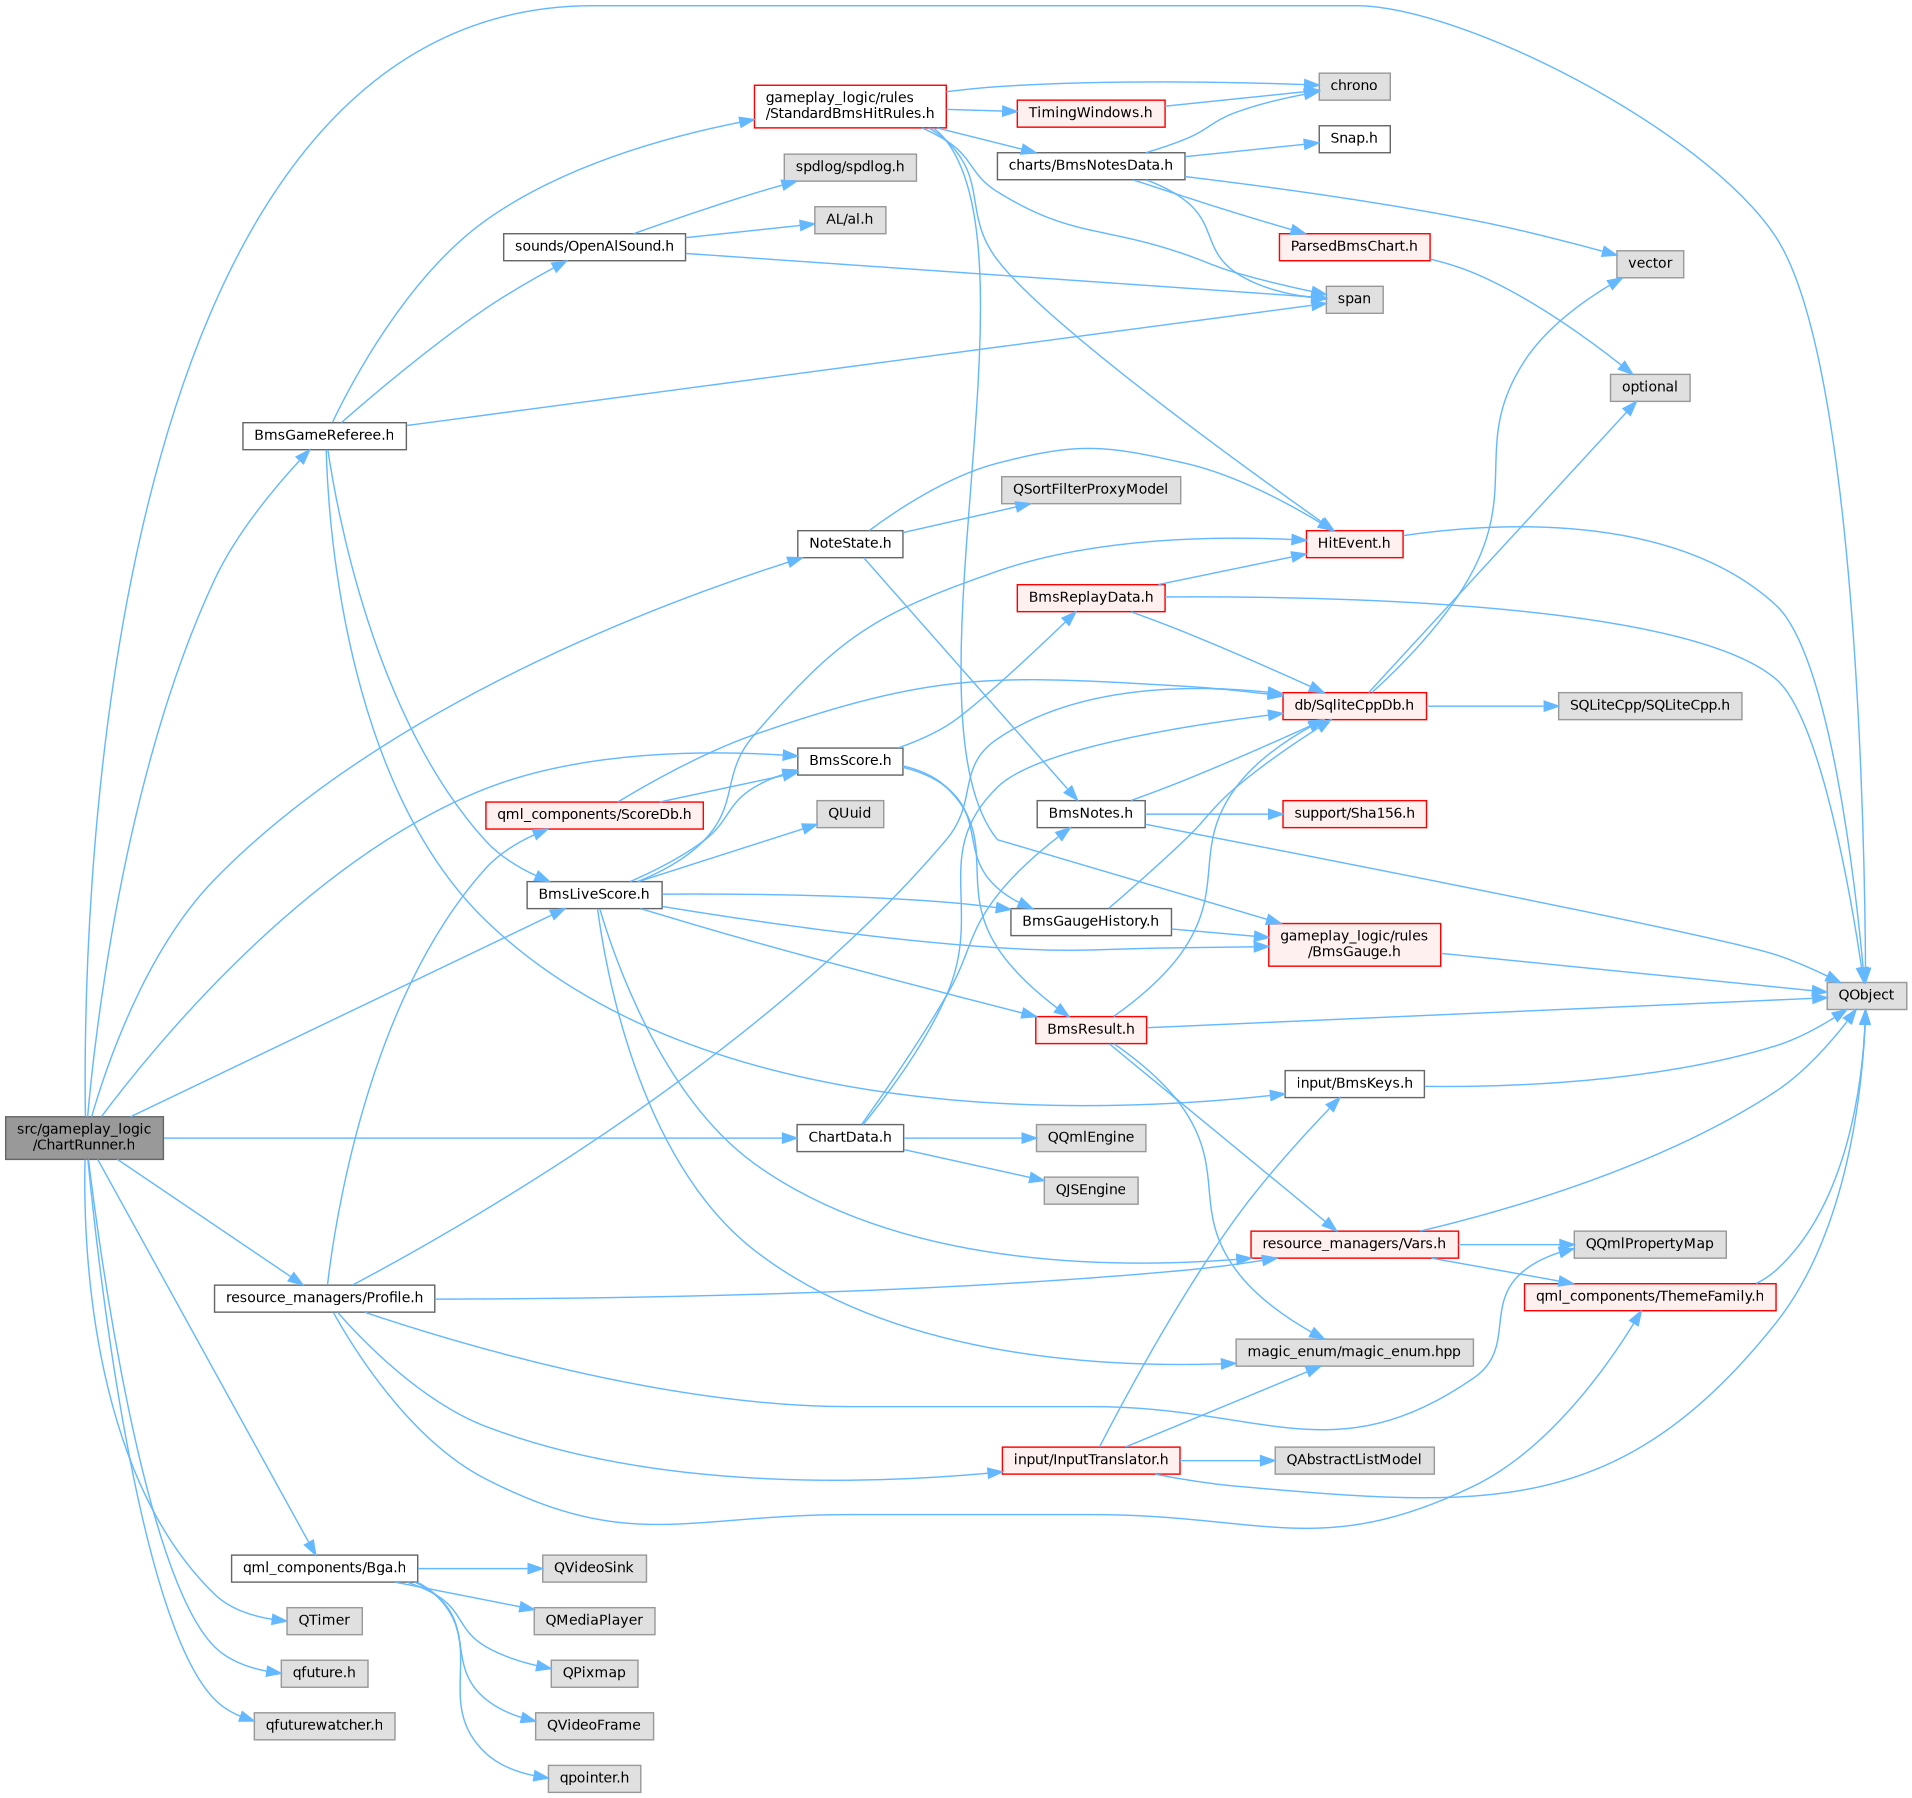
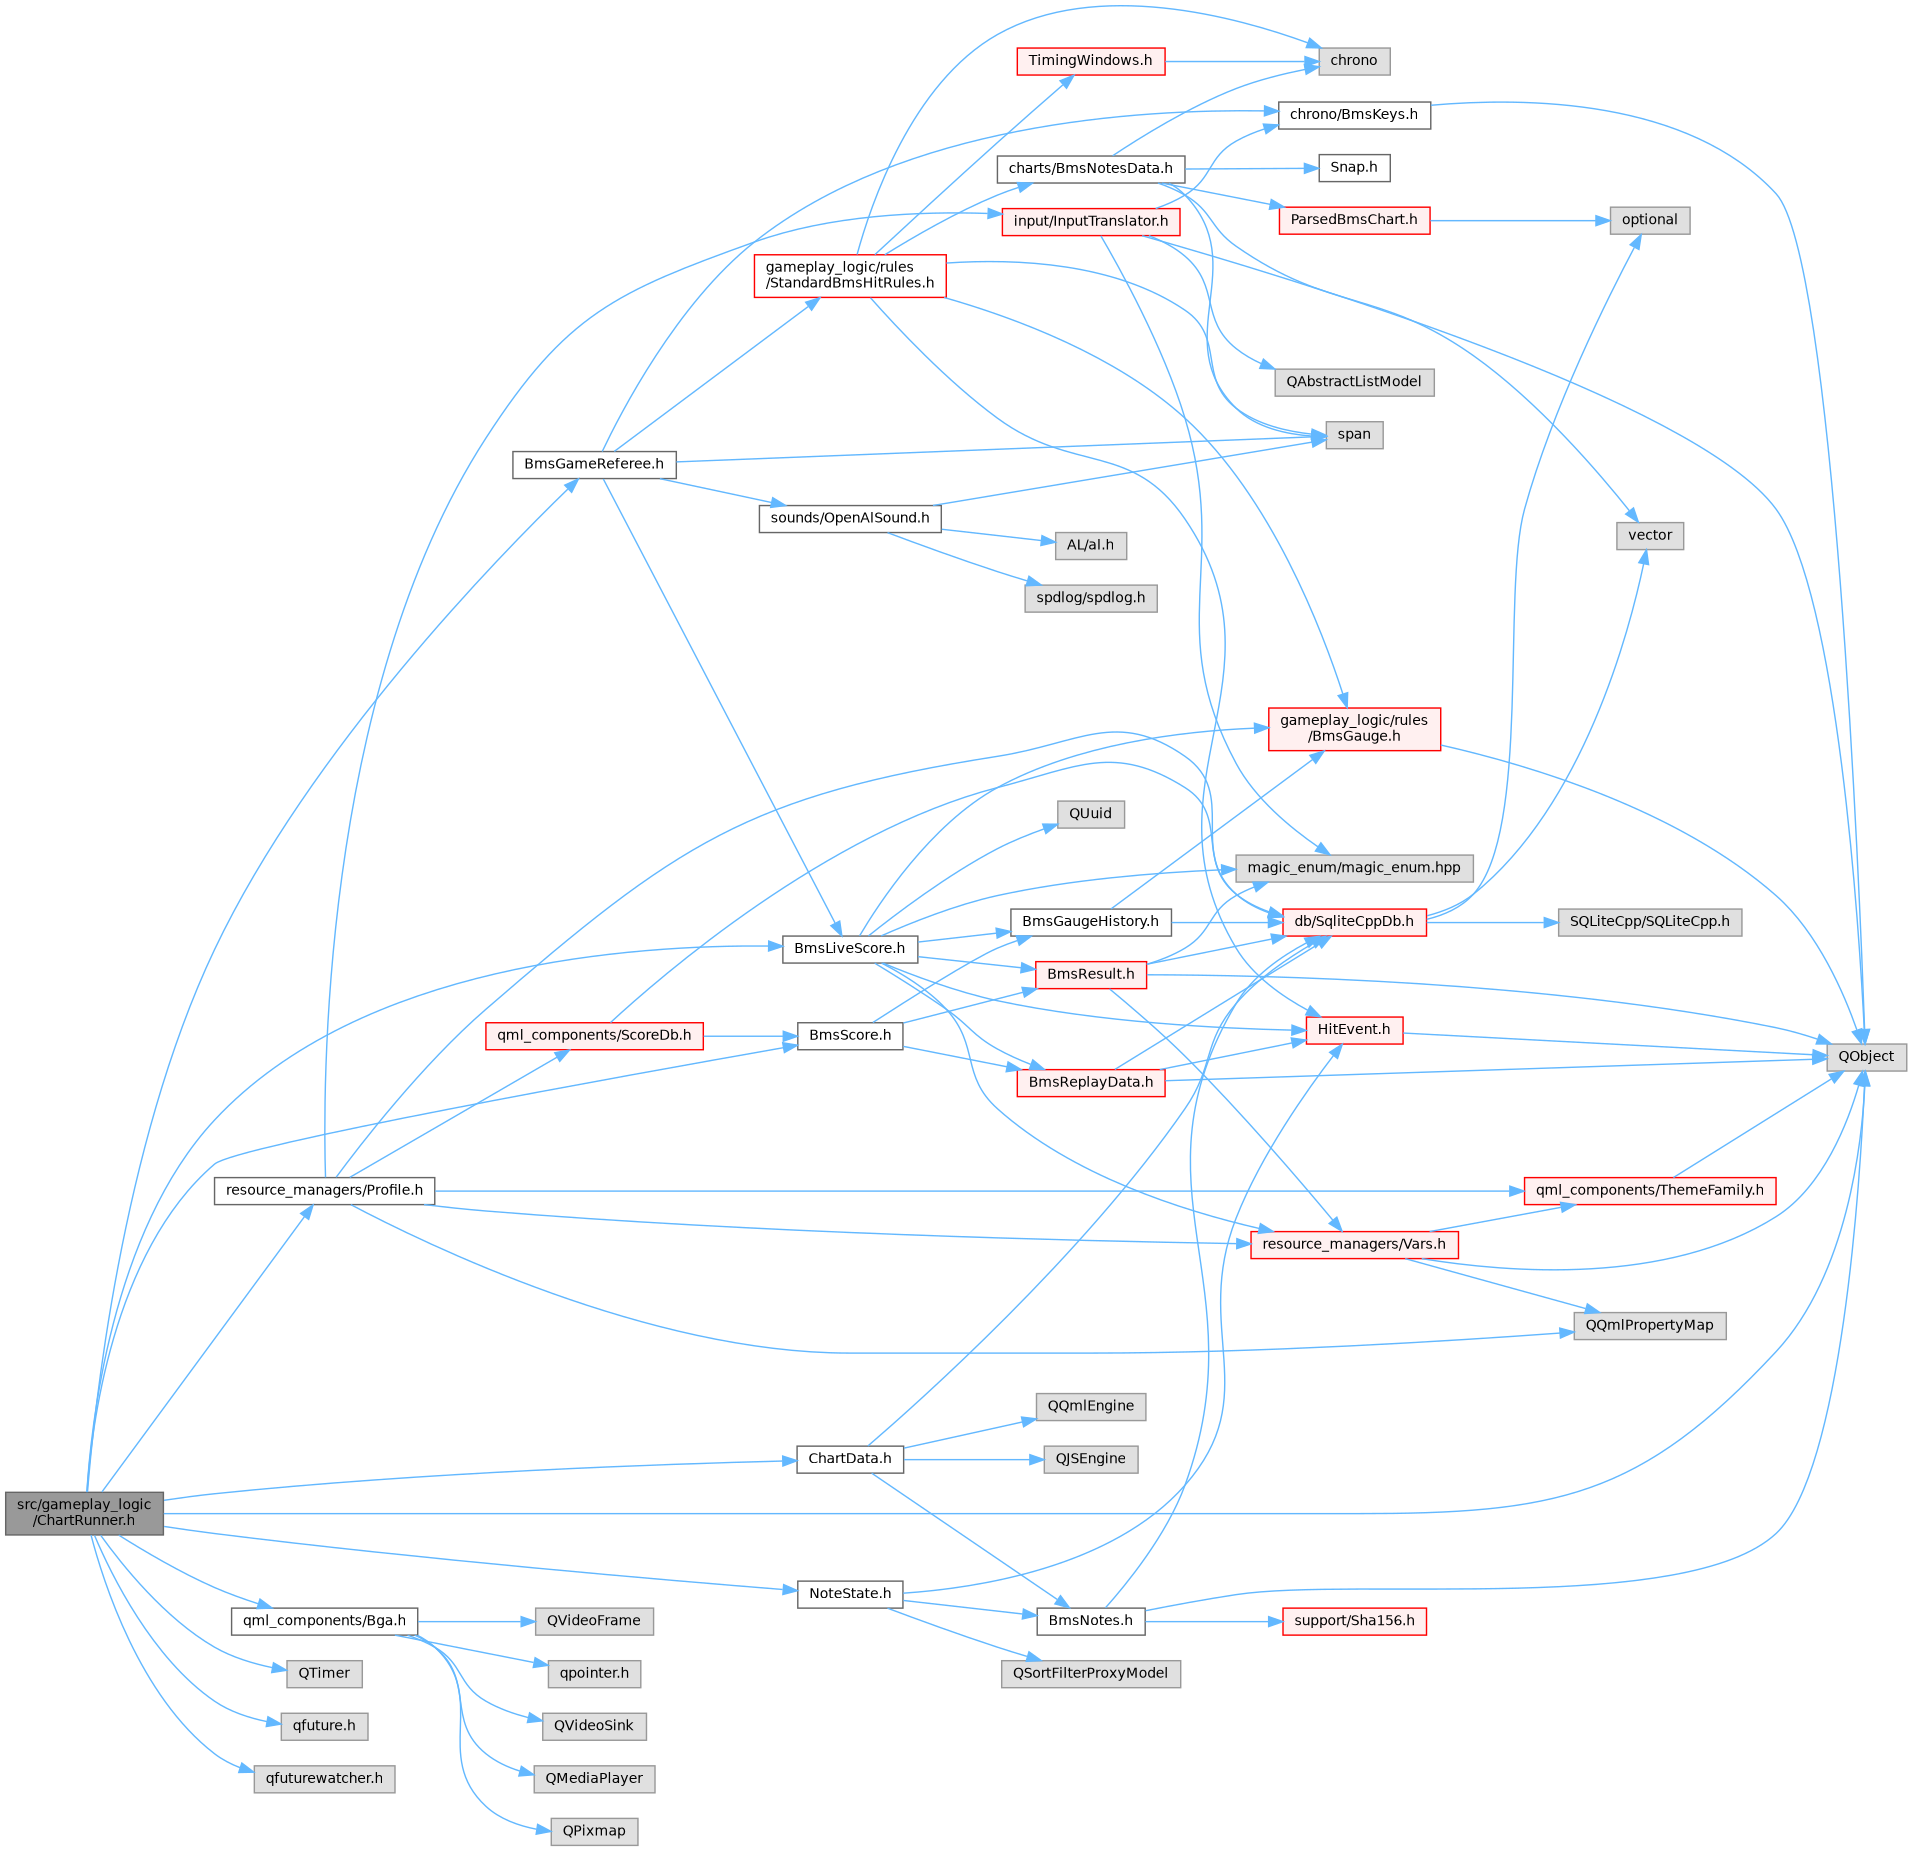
(735, 803) -> (971, 1029)
(1355, 1084) -> (1355, 116)
